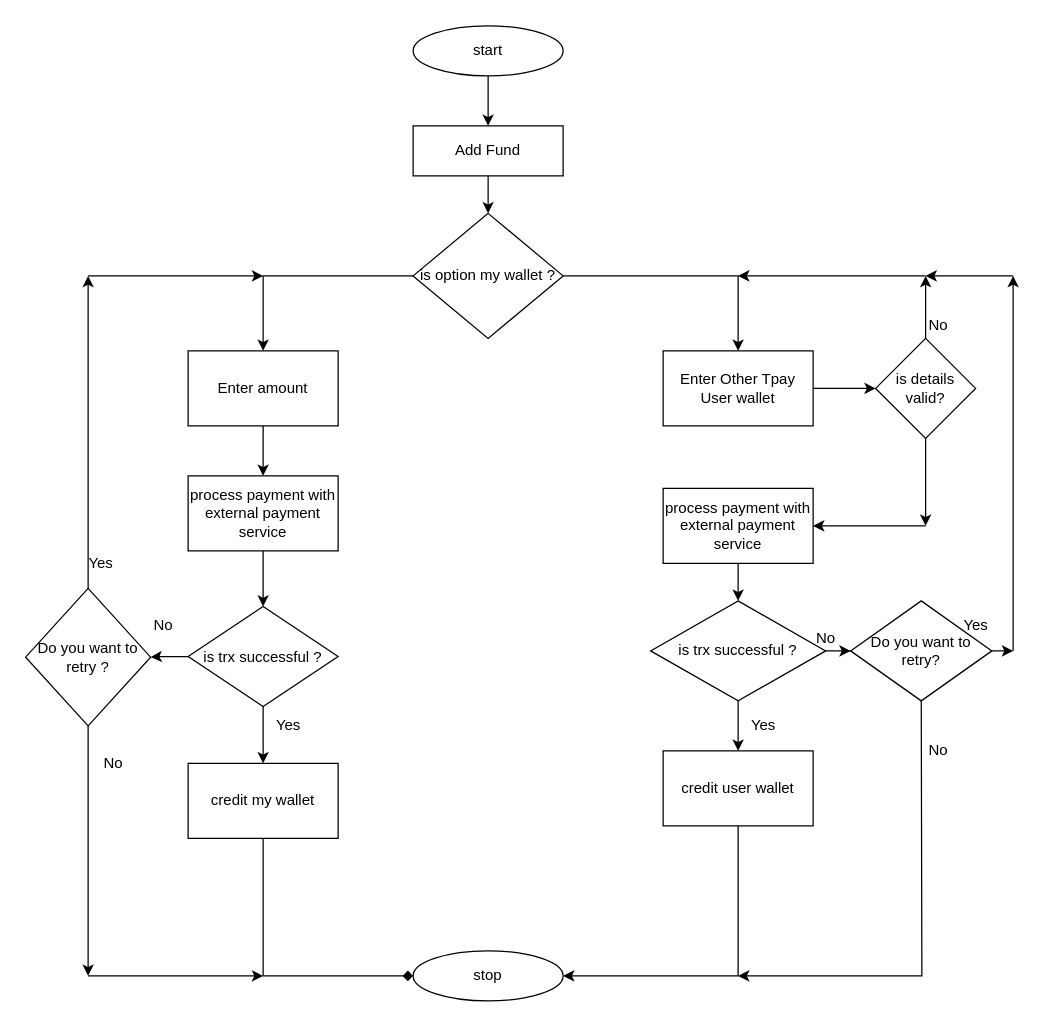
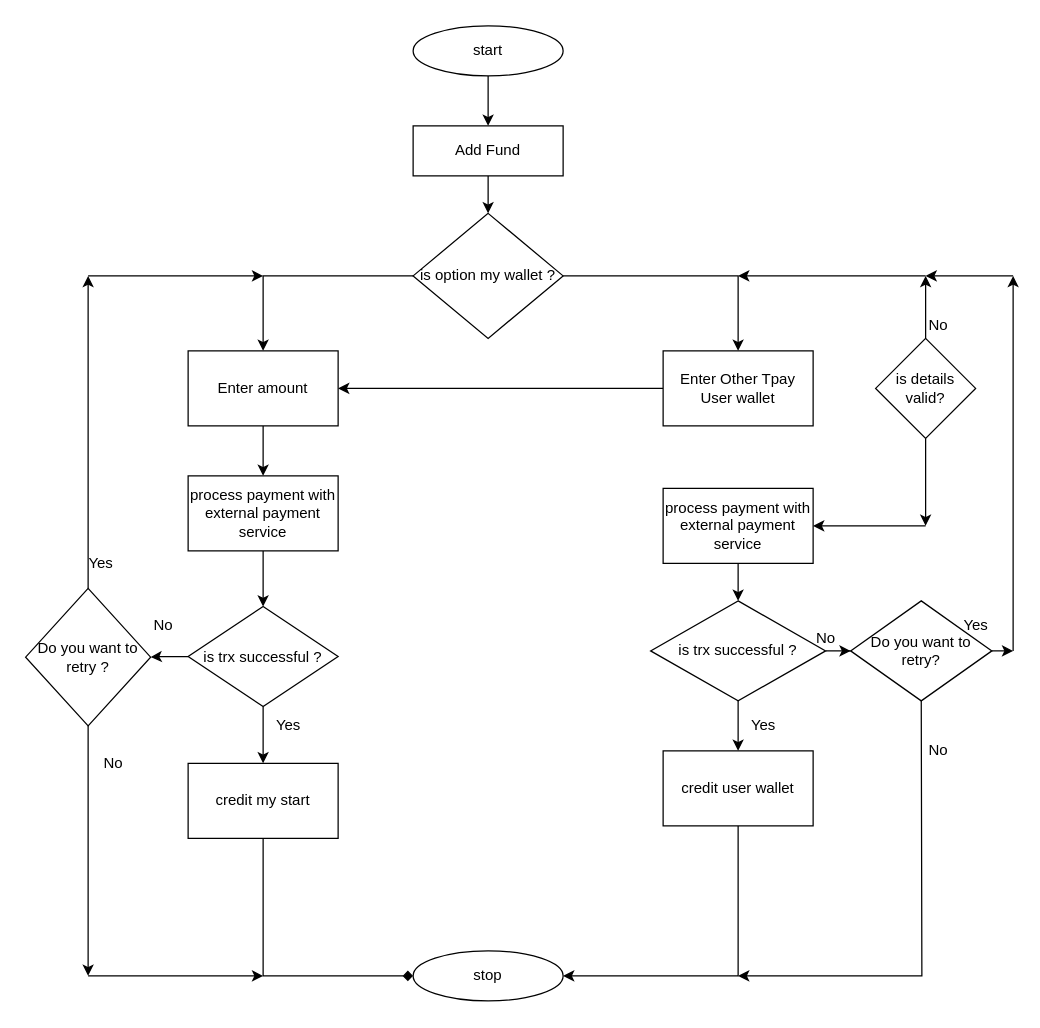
(840, 388) -> (505, 388)
(263, 801) -> (263, 801)
